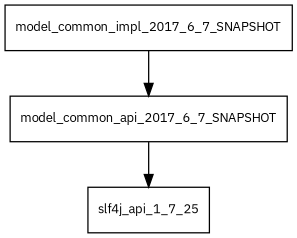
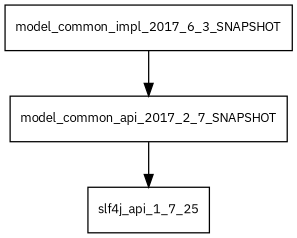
(149, 28) -> (149, 28)
(149, 119) -> (149, 119)
